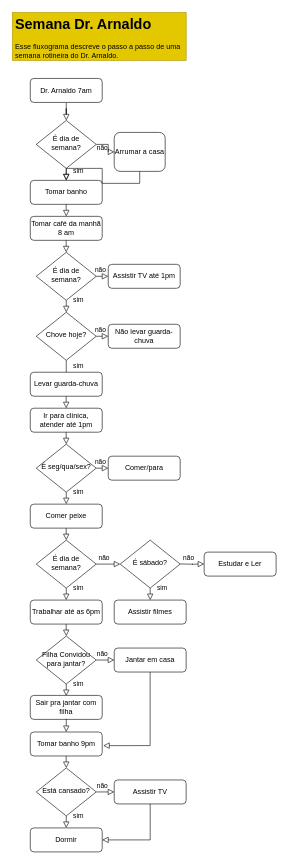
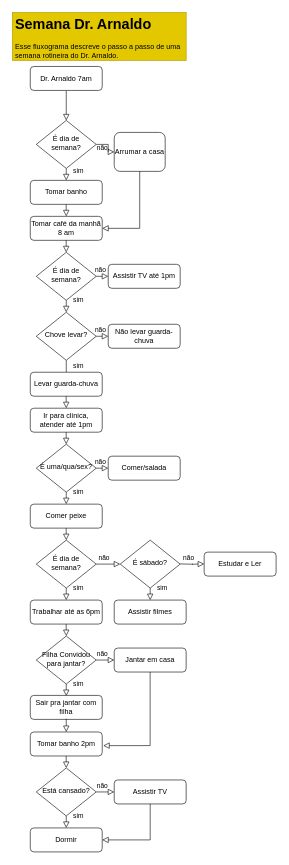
(66, 90) -> (66, 78)
(102, 178) -> (140, 220)
(66, 335) -> (66, 335)
(66, 467) -> (66, 467)
(144, 468) -> (144, 468)
(66, 744) -> (66, 744)
